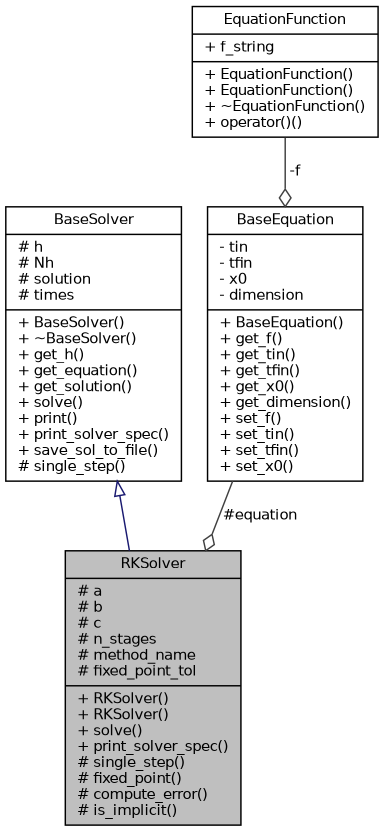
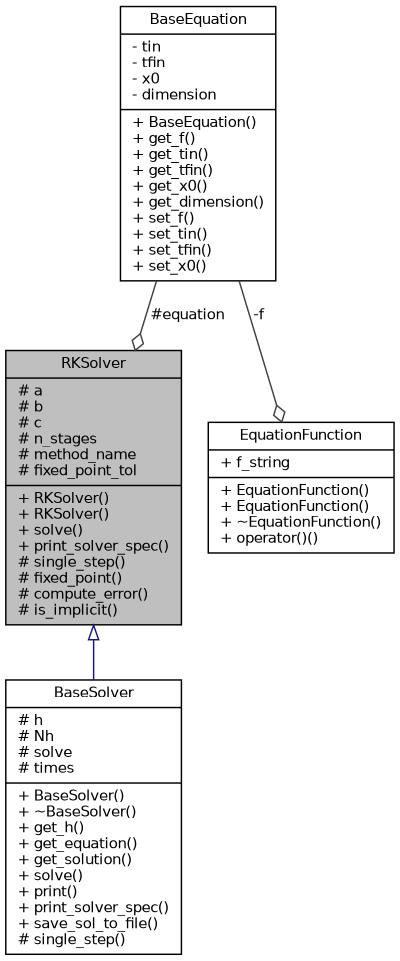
(285, 163) -> (258, 343)
(54, 279) -> (45, 753)
(125, 523) -> (94, 660)
